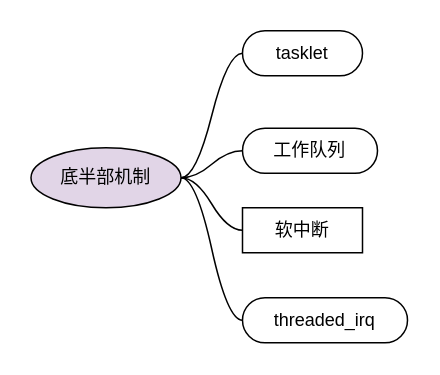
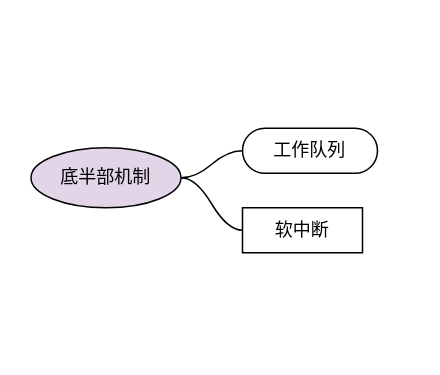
(302, 53) -> none
(212, 113) -> none
(212, 253) -> none
(325, 320) -> none
